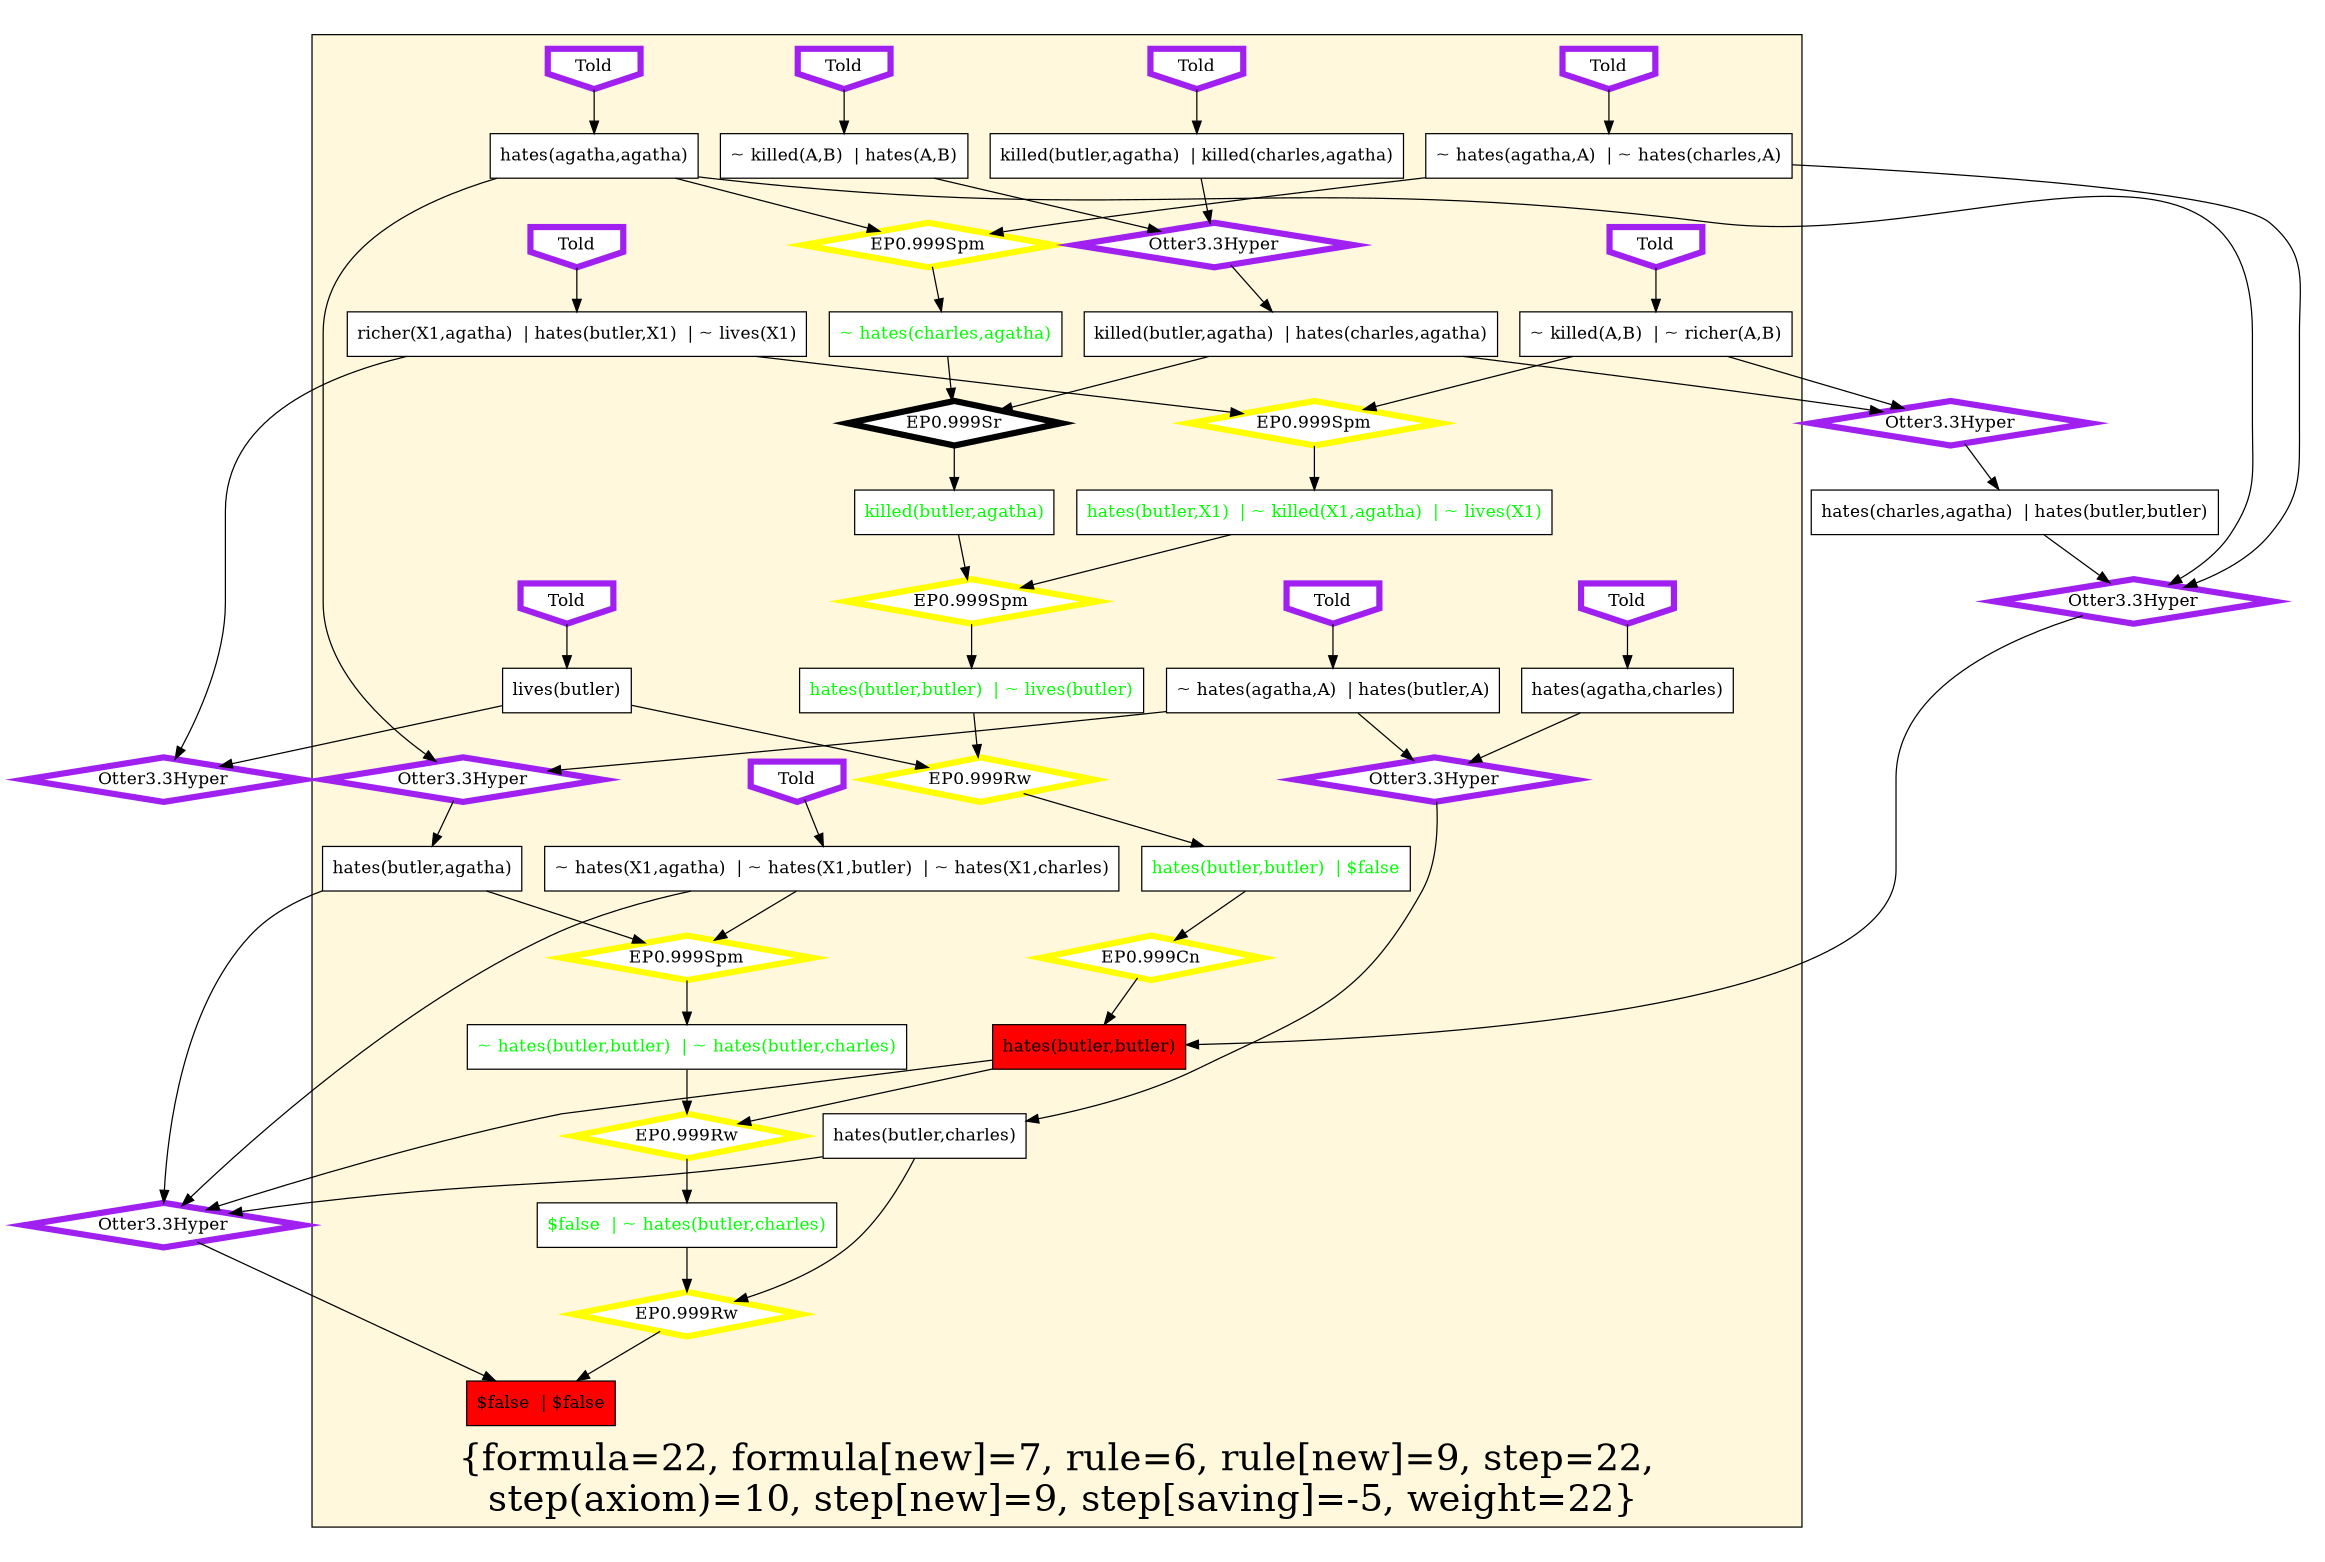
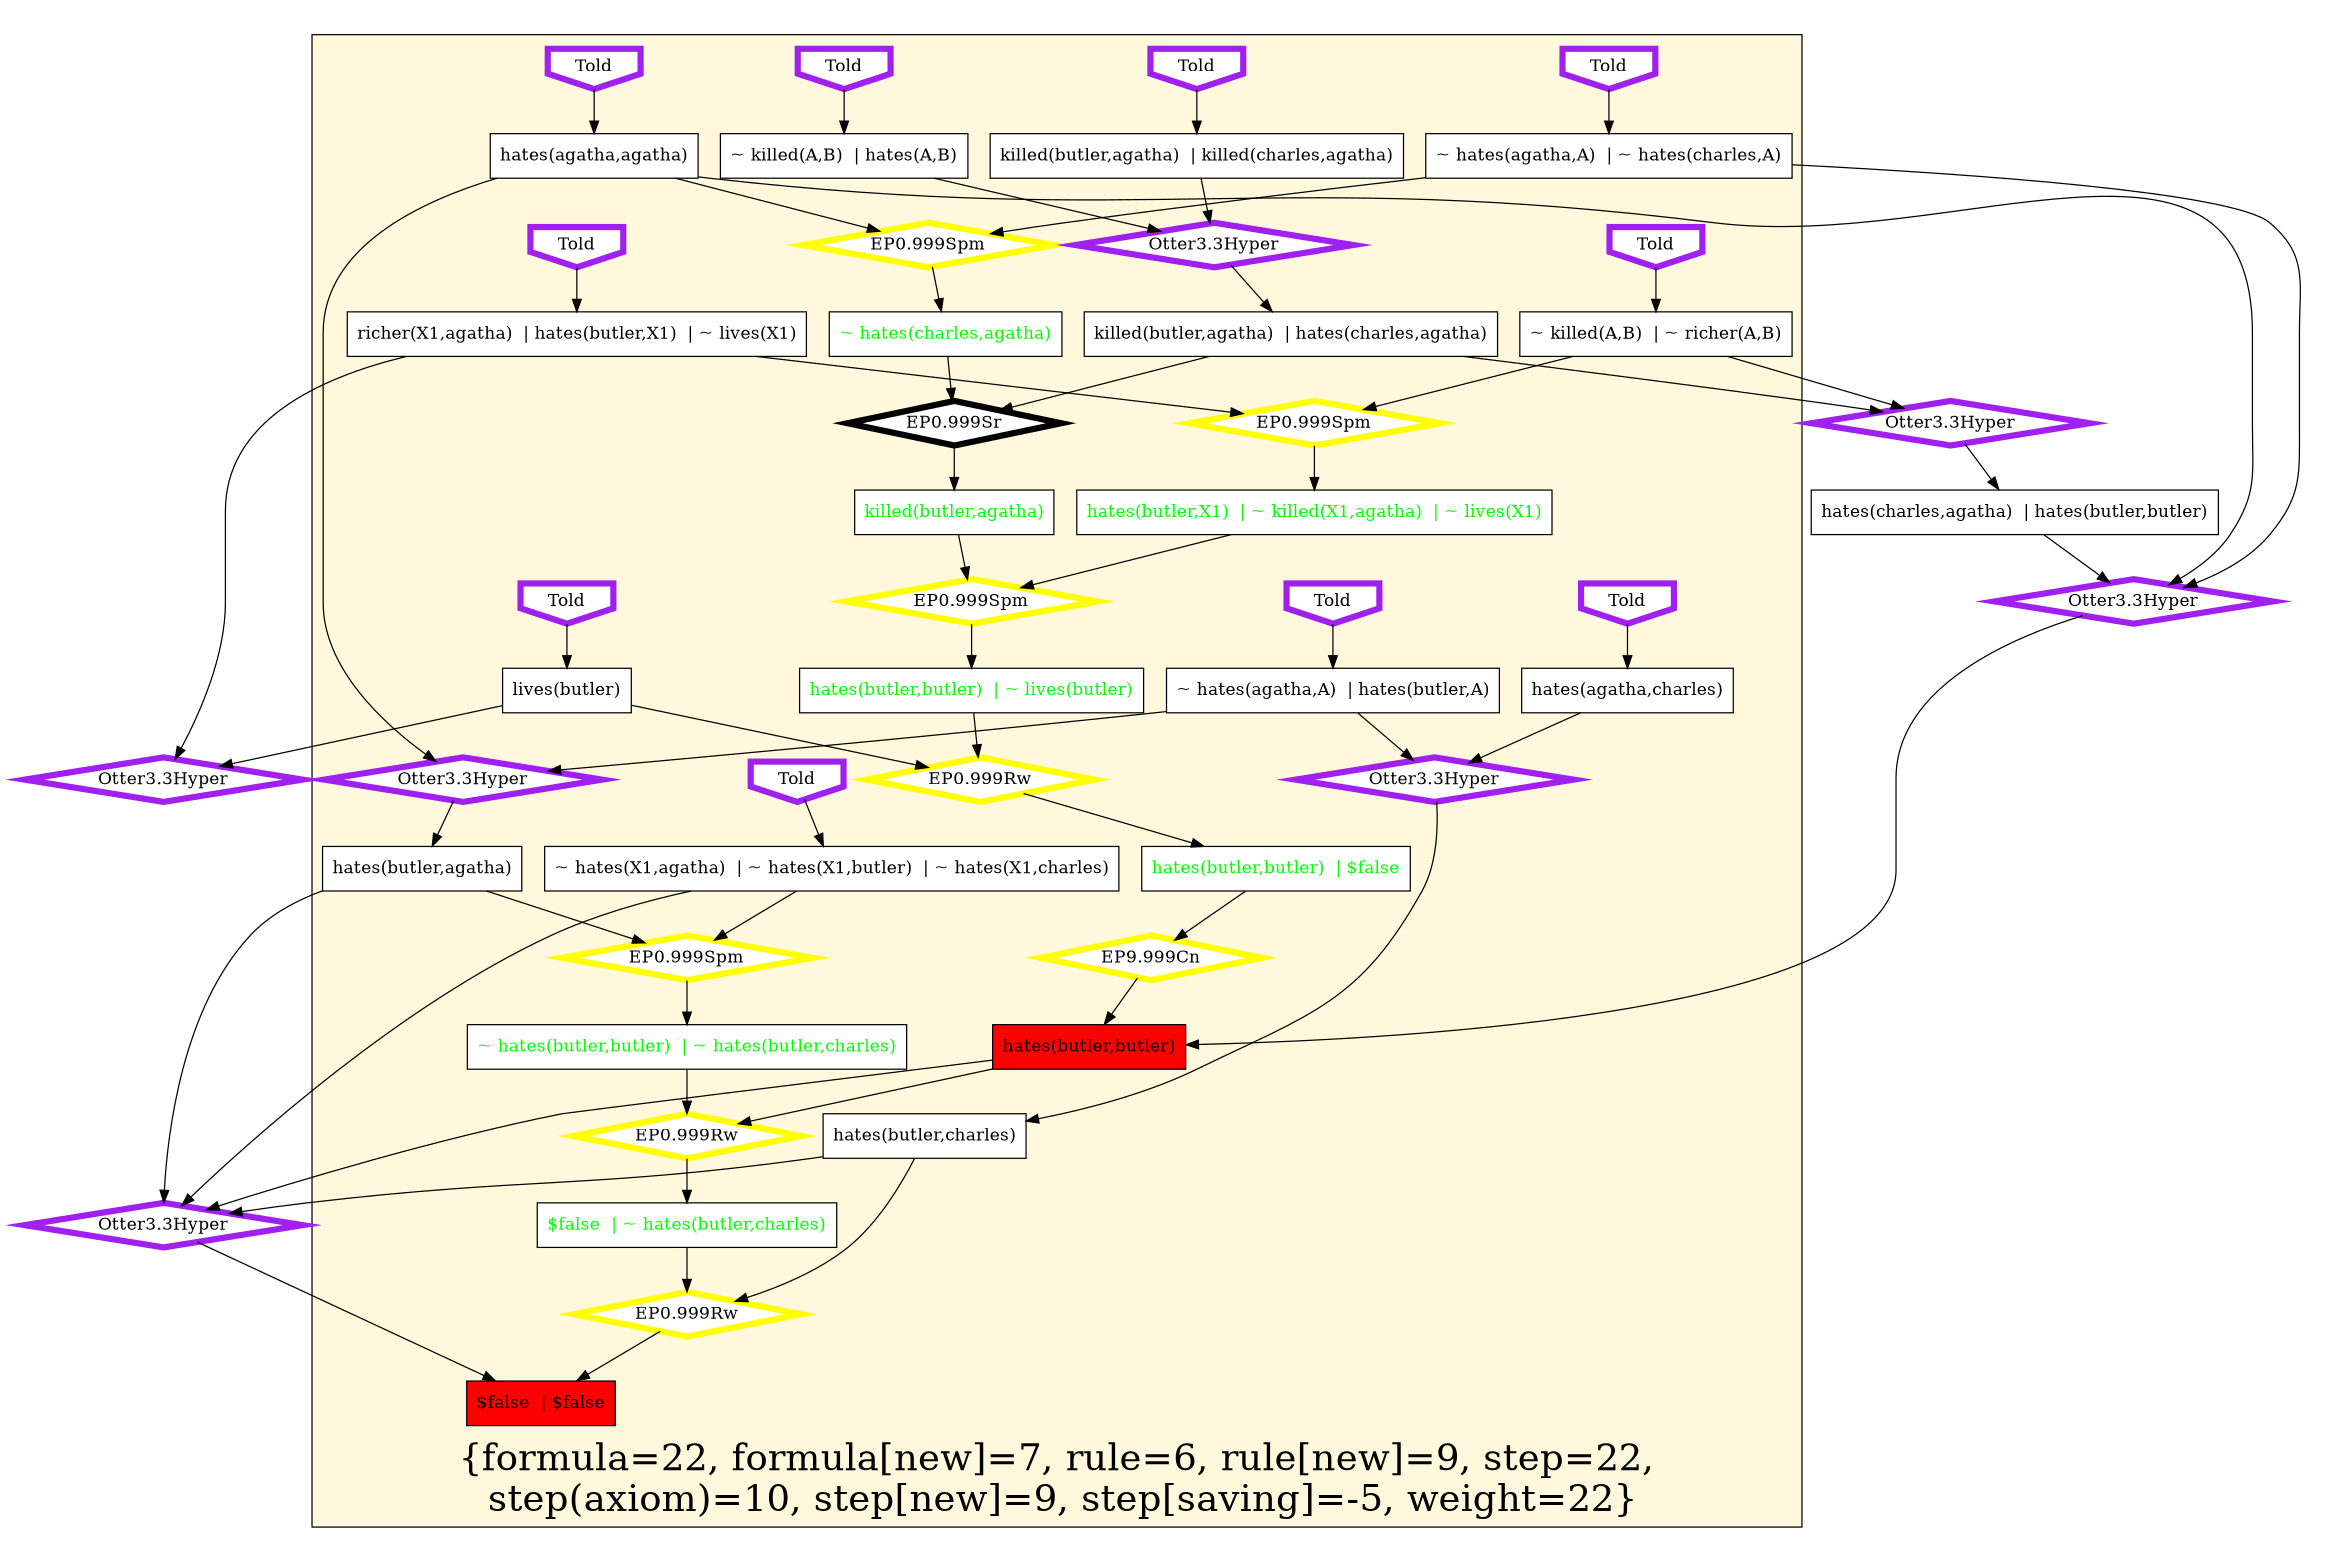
(1151, 958) -> (1151, 958)
